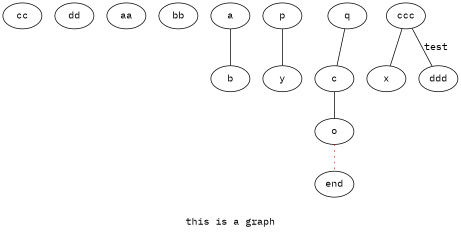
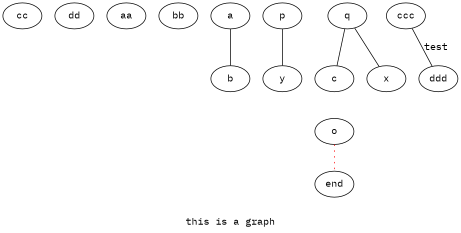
(396, 47) -> (367, 47)
(334, 105) -> none
